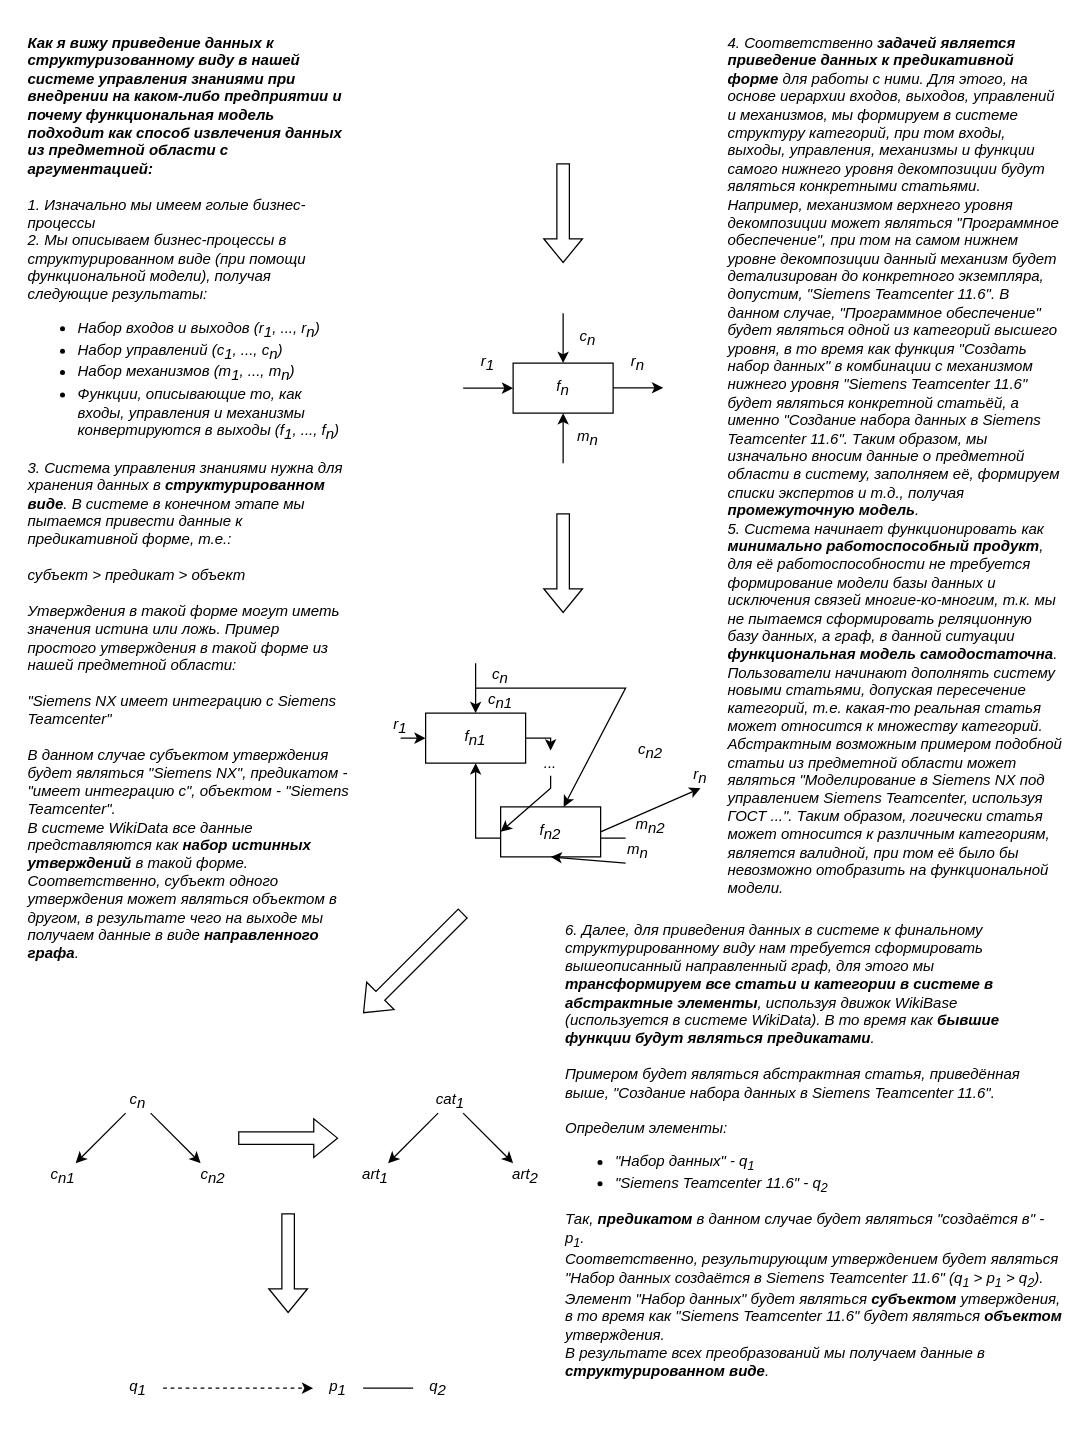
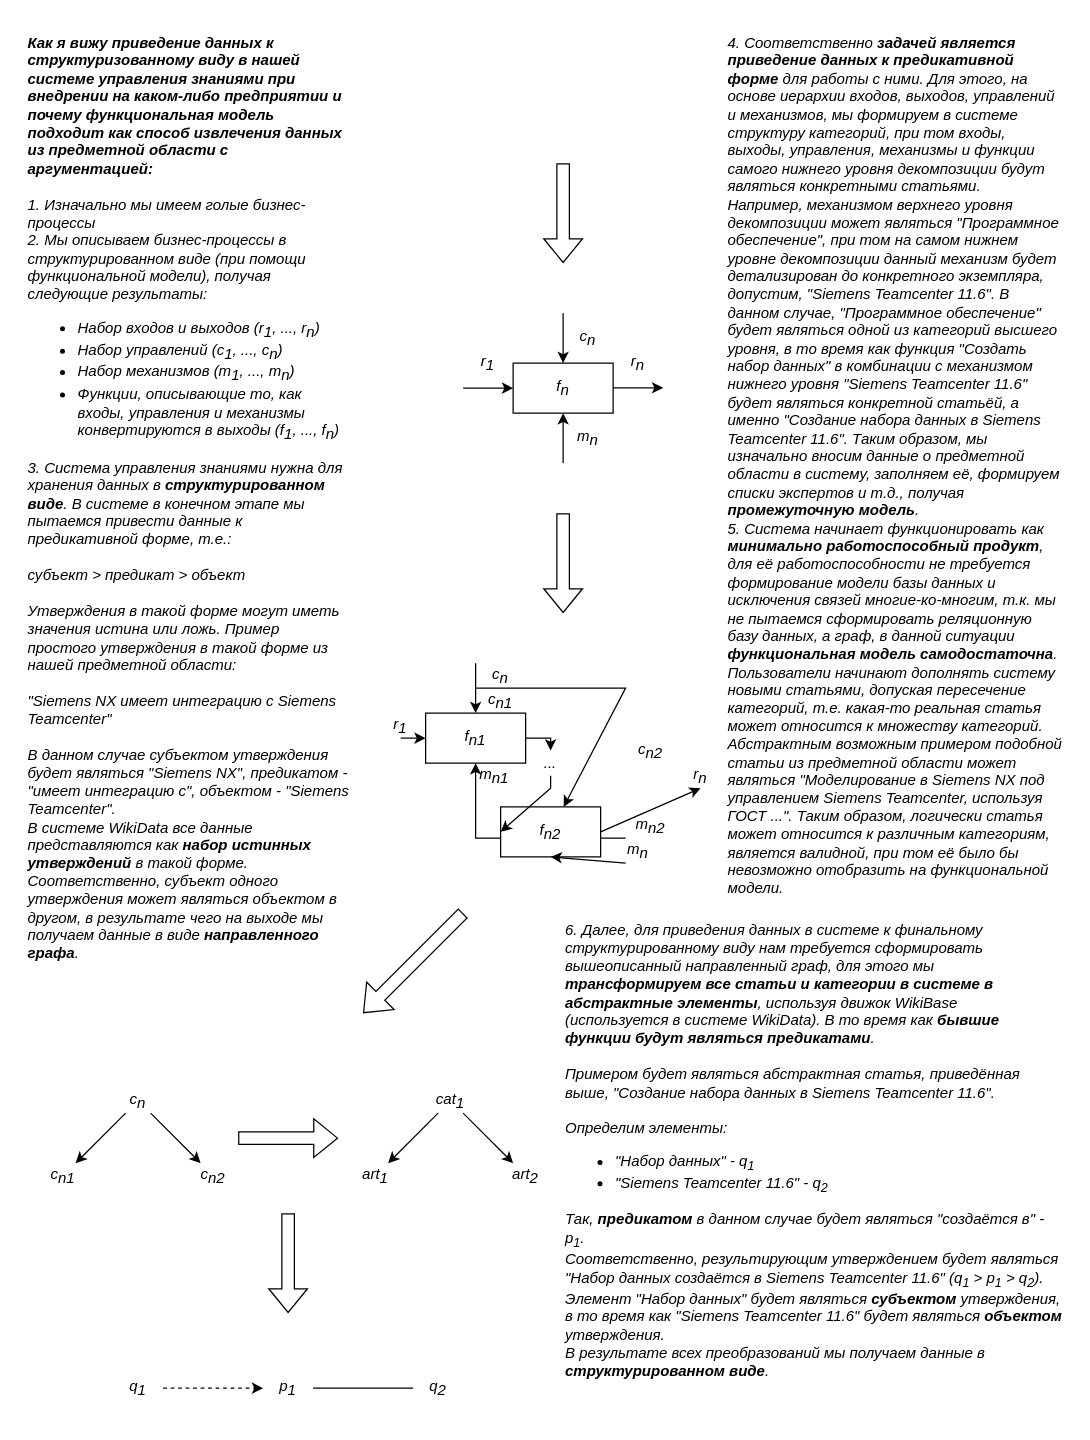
none -> (494, 776)
(338, 1388) -> (288, 1388)
